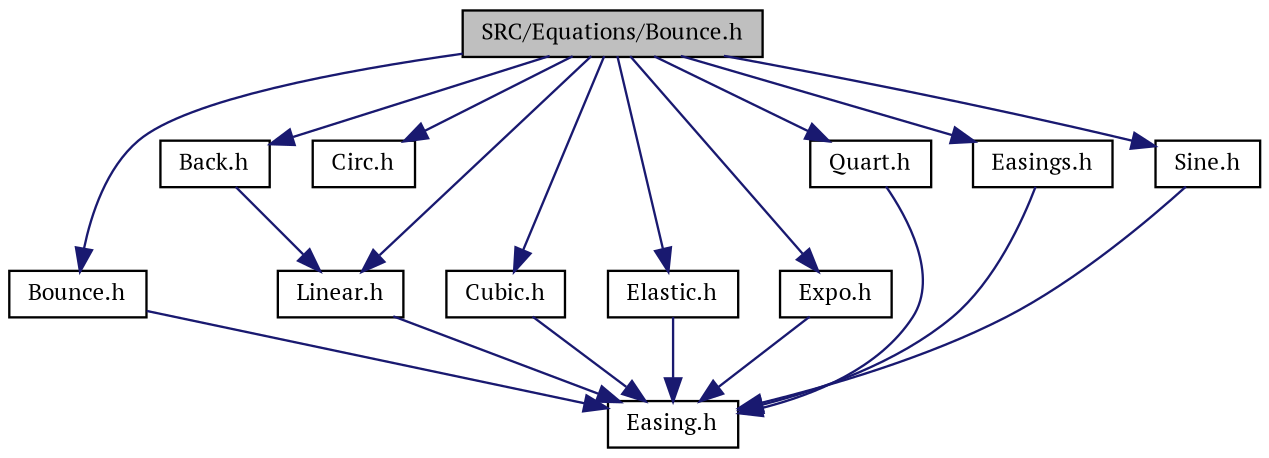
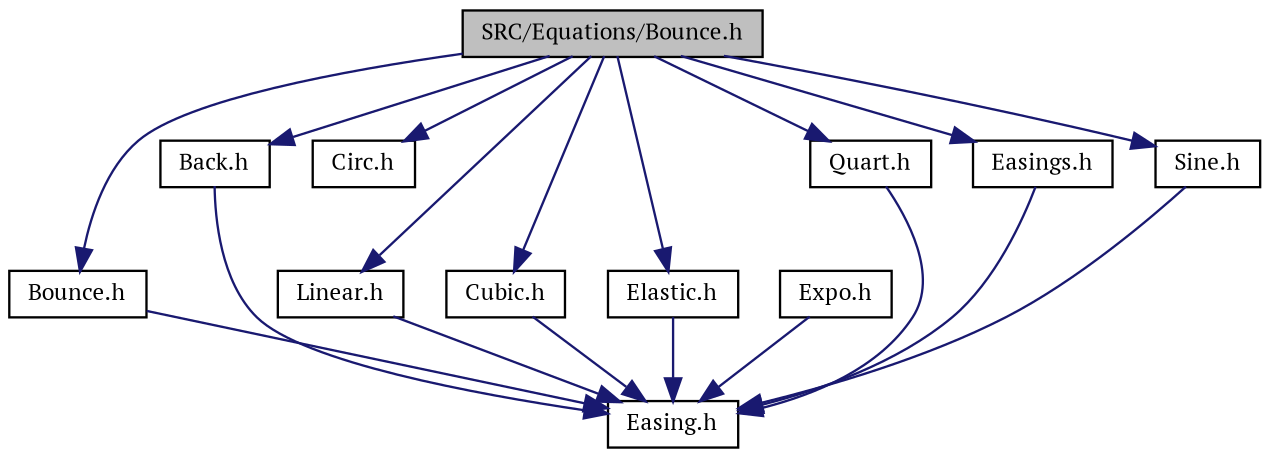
(716, 155) -> none
(270, 221) -> (260, 320)
